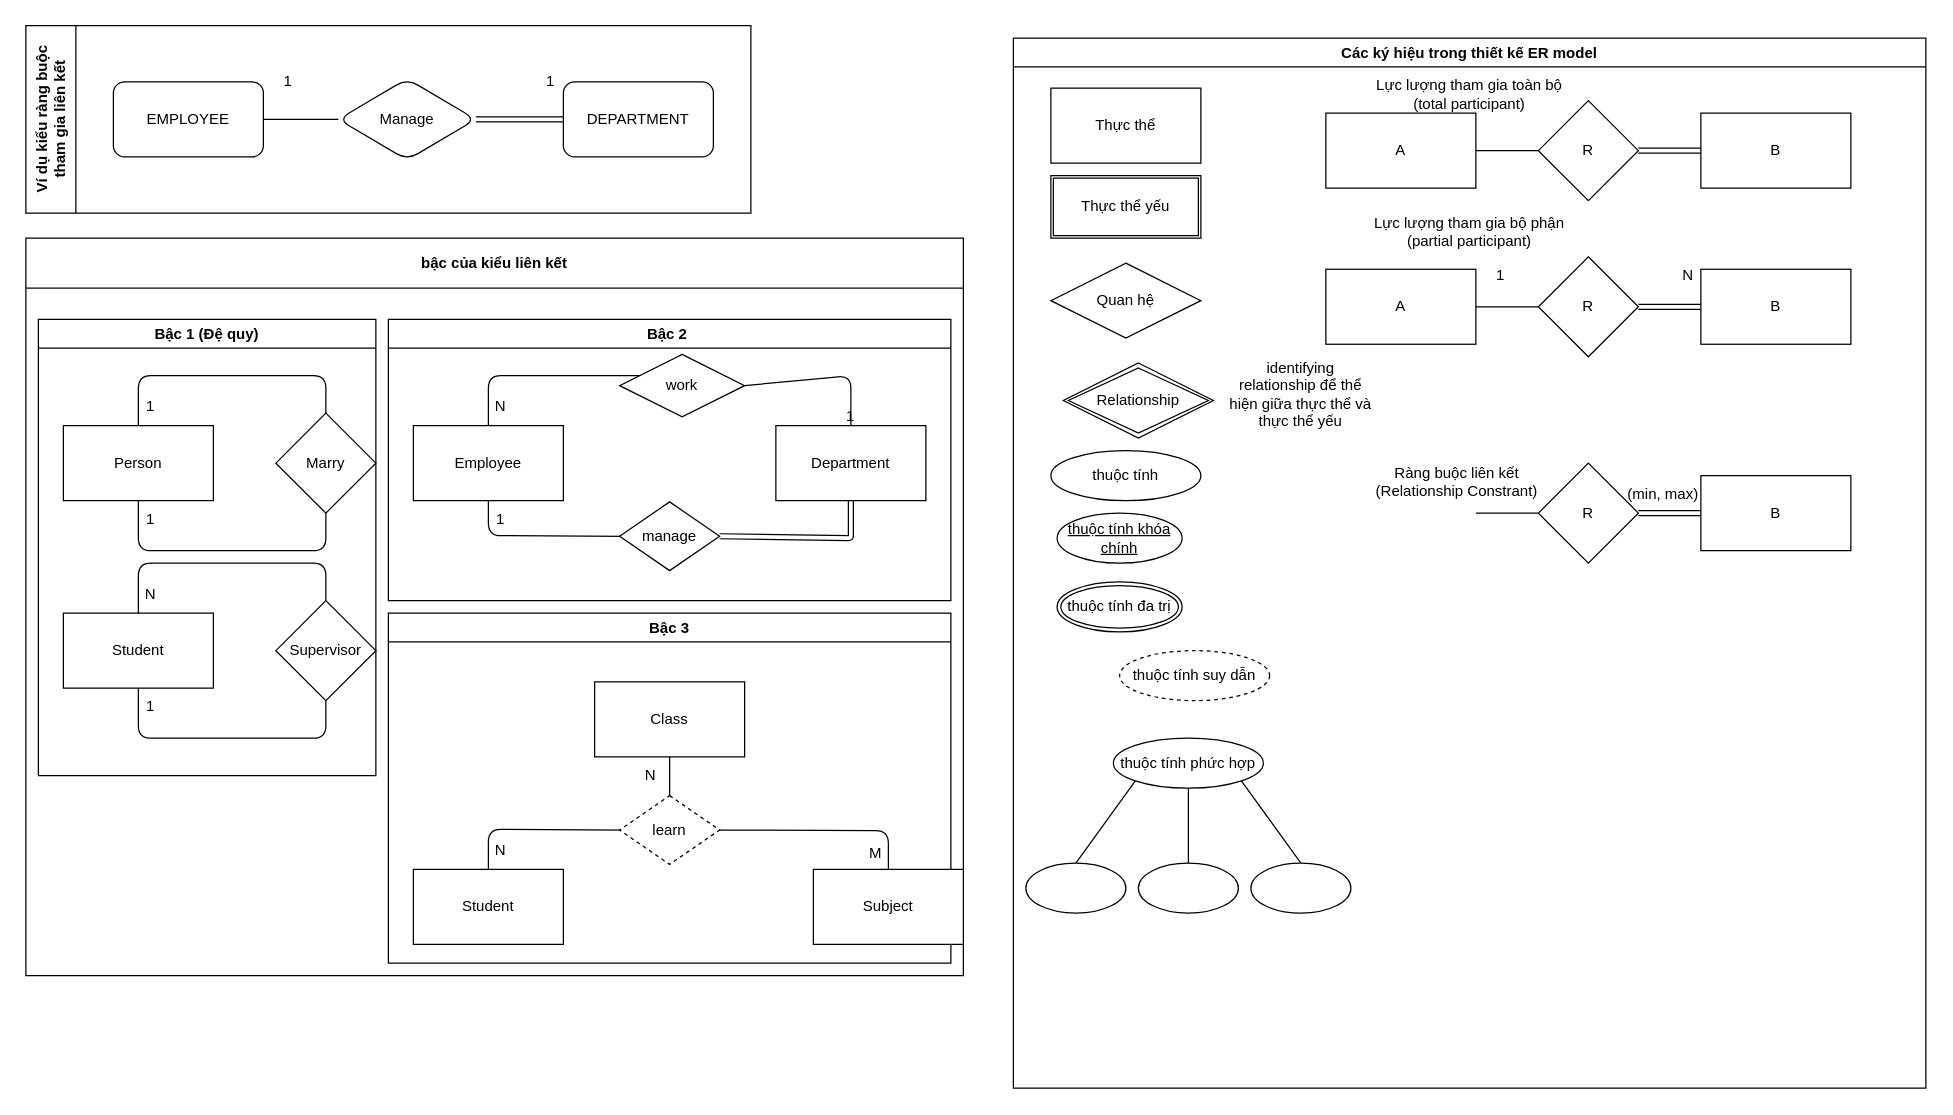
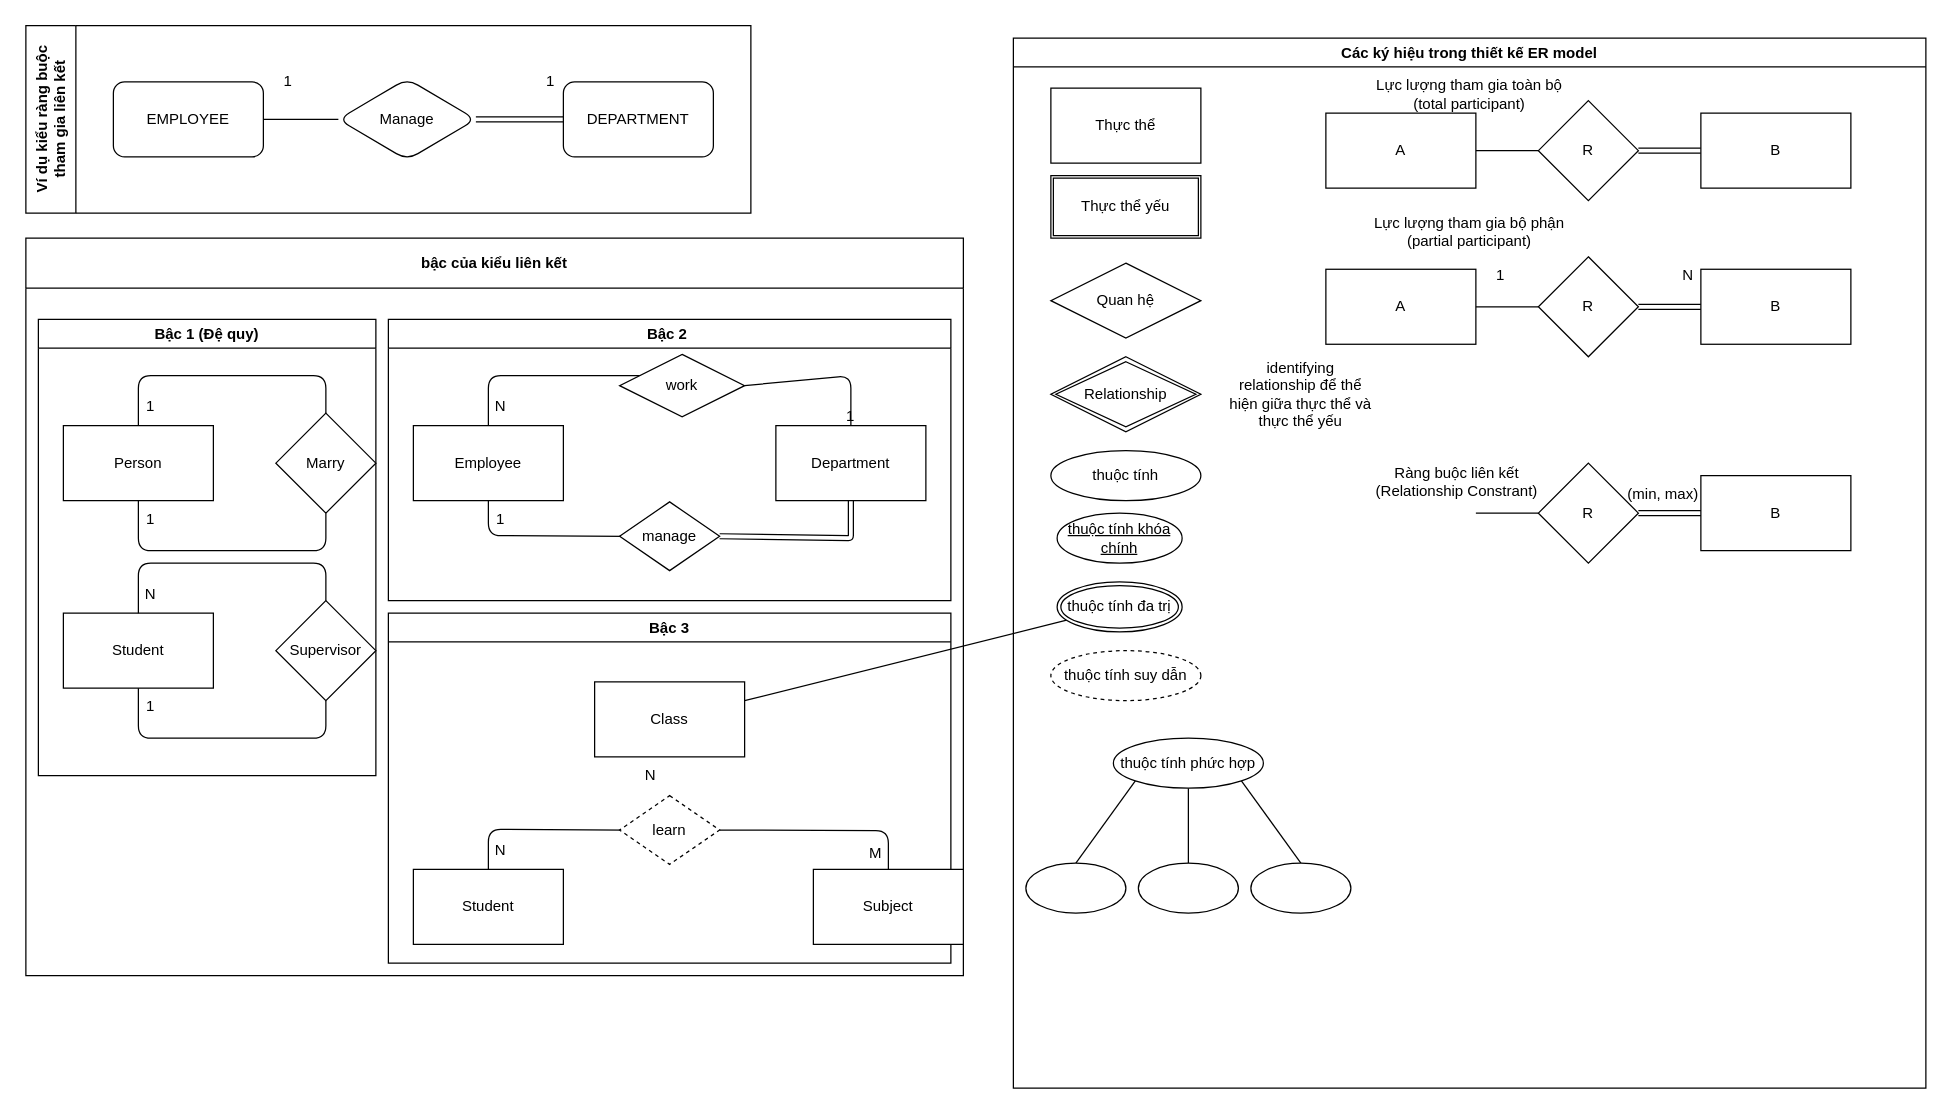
(1138, 401) -> (1126, 394)
(1194, 676) -> (1126, 676)
(669, 776) -> (905, 660)
